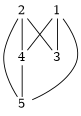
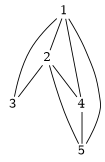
none -> (56, 34)
